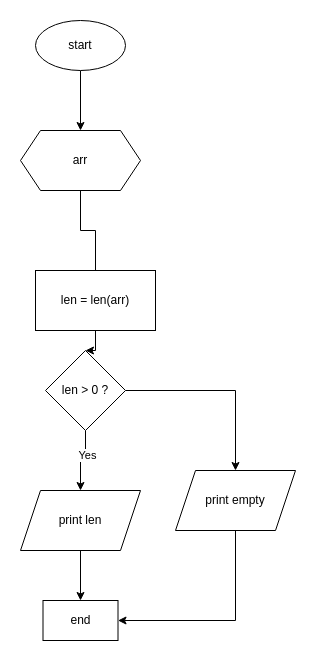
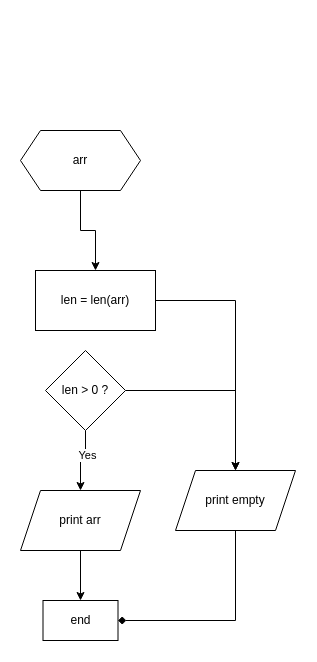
(81, 46) -> none
(81, 97) -> none
(96, 264) -> (96, 262)
(96, 342) -> (236, 305)
(81, 521) -> (81, 521)
(126, 621) -> (127, 621)
